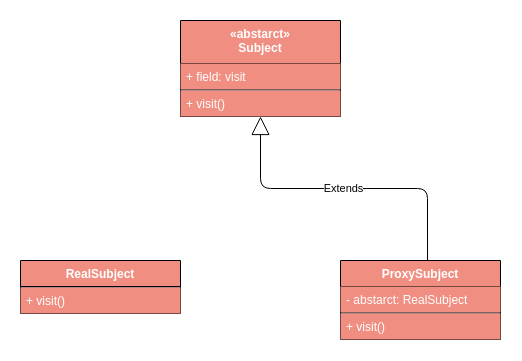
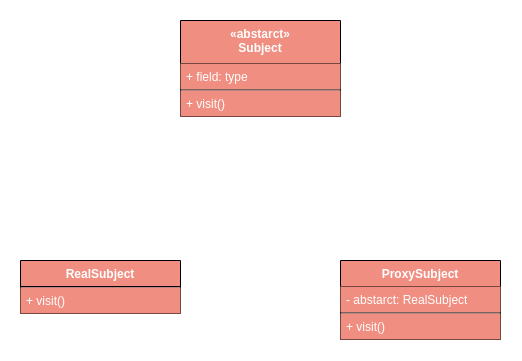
(222, 77) -> (222, 77)
(354, 189) -> none
